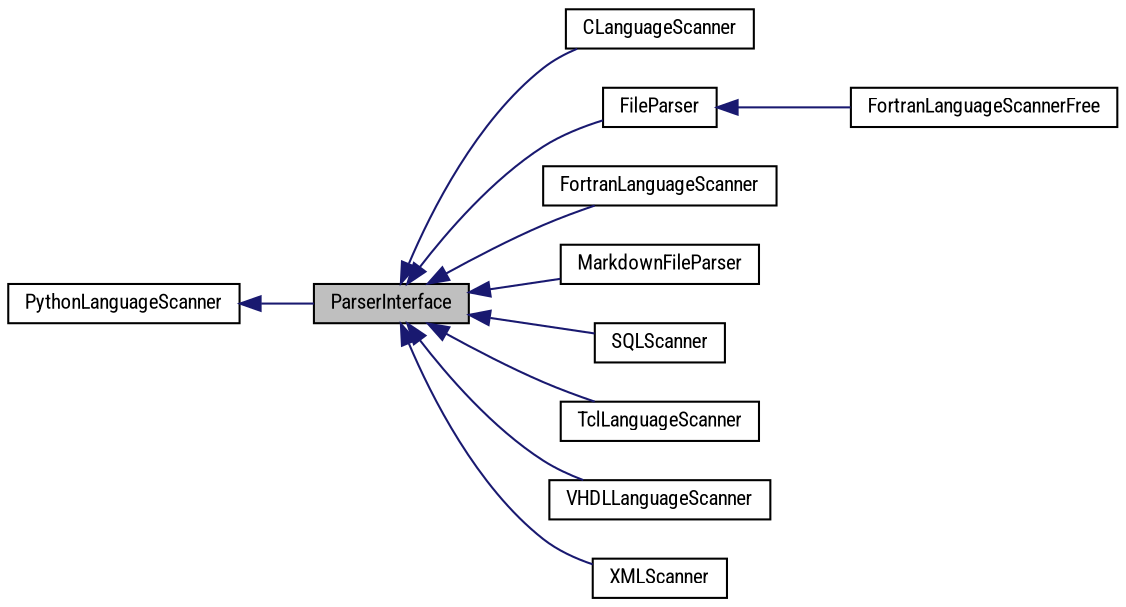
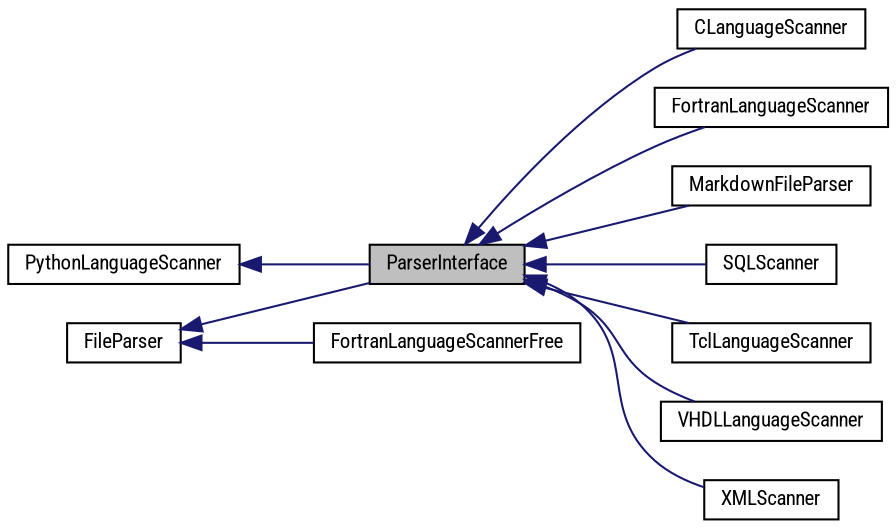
(500, 179) -> (285, 304)
